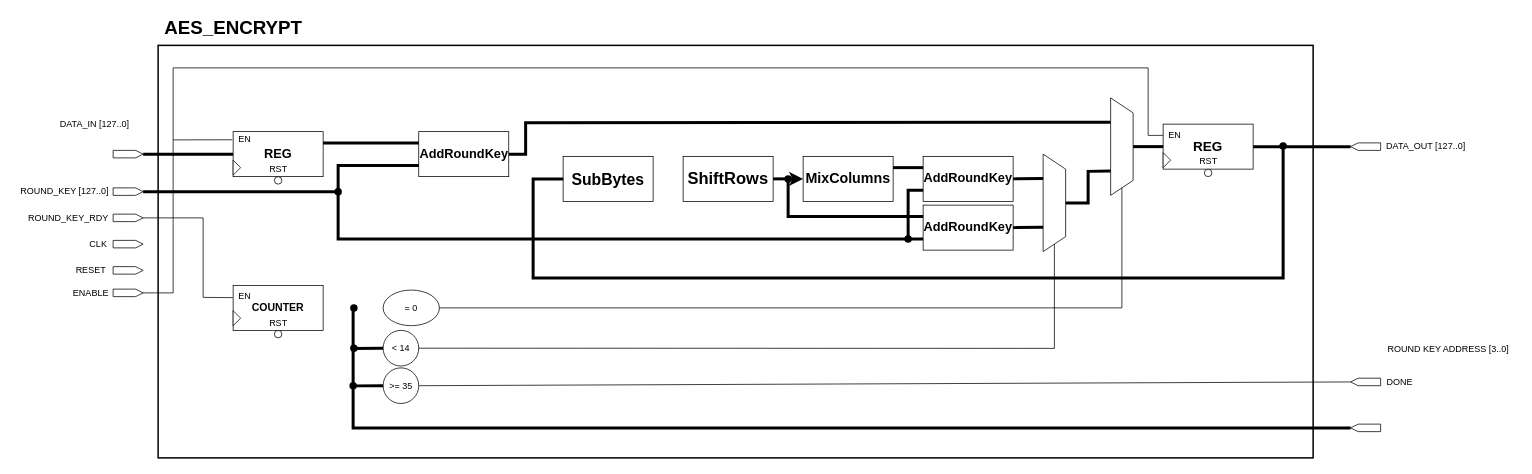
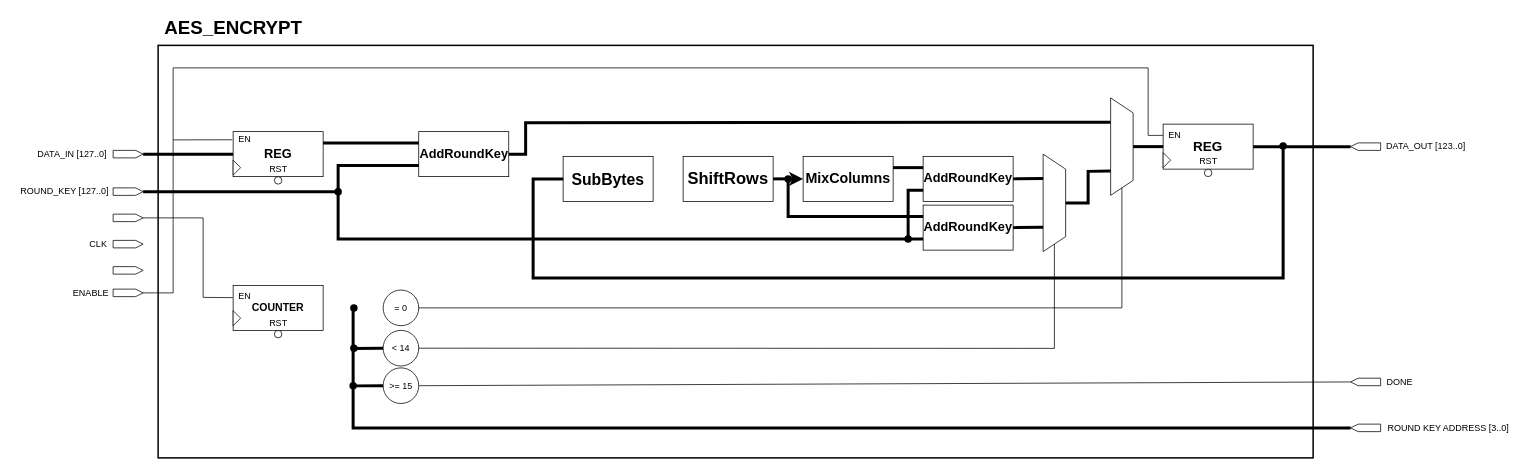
(94, 124) -> (72, 154)
(1426, 147) -> (1426, 147)
(68, 218) -> none
(90, 270) -> none
(411, 308) -> (401, 308)
(1448, 349) -> (1448, 428)
(401, 386) -> (401, 386)
